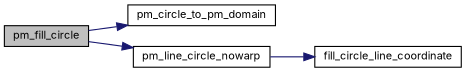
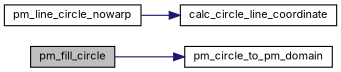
(105, 44) -> none
(388, 57) -> (259, 15)
